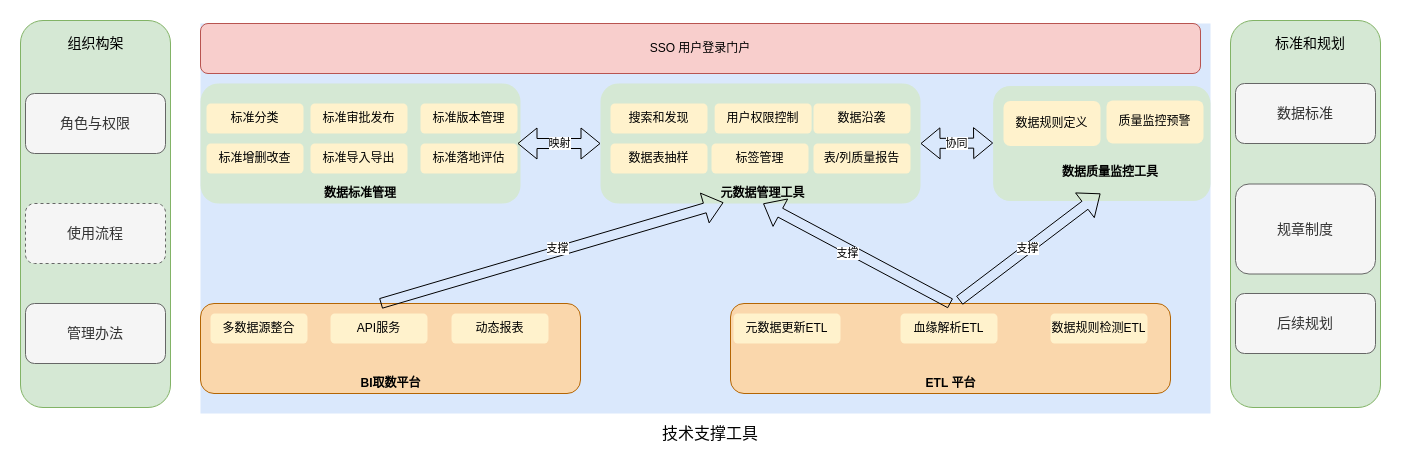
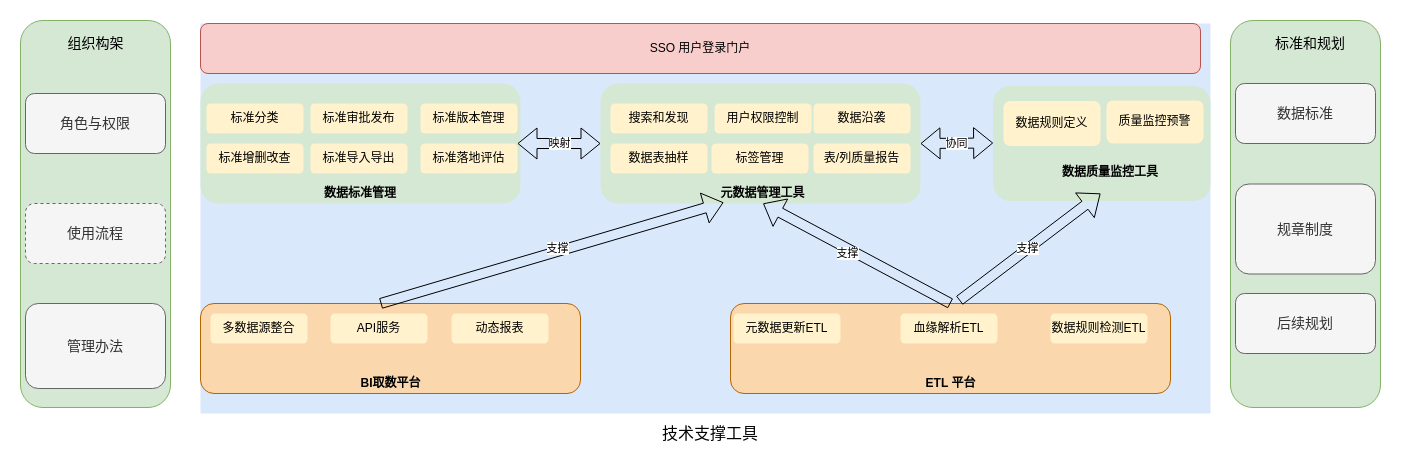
(96, 334) -> (96, 346)
